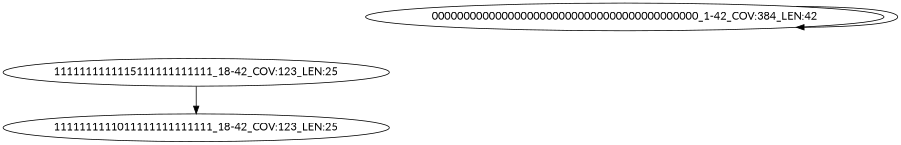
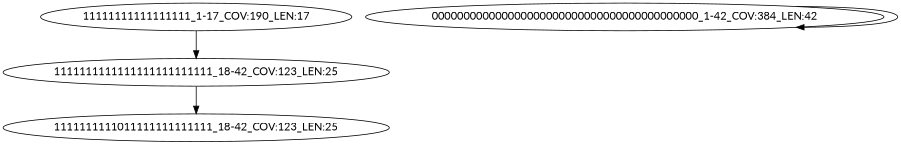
none -> (196, 17)
(196, 72) -> (196, 72)
